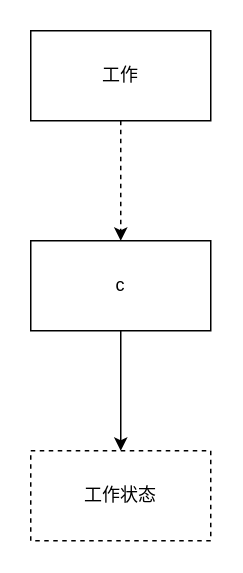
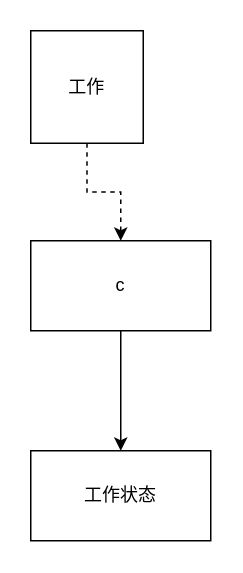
(121, 76) -> (87, 87)
(121, 496) -> (121, 496)
